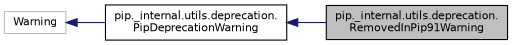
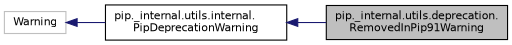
(196, 23) -> (196, 23)
